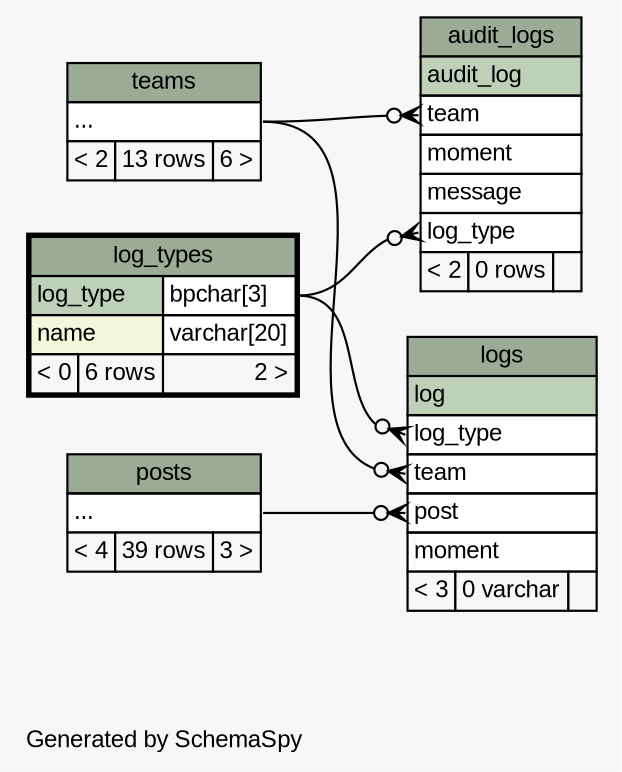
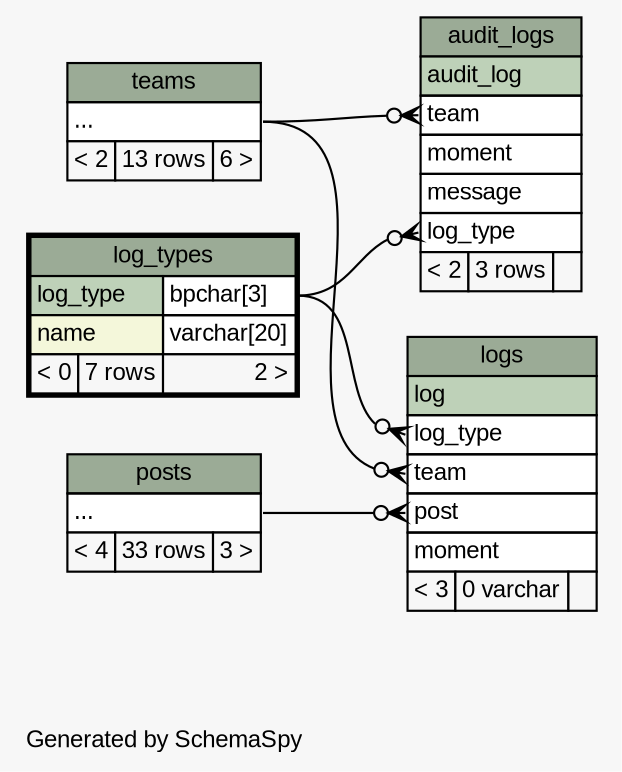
(511, 271) -> (511, 271)
(121, 373) -> (121, 373)
(164, 551) -> (164, 551)
